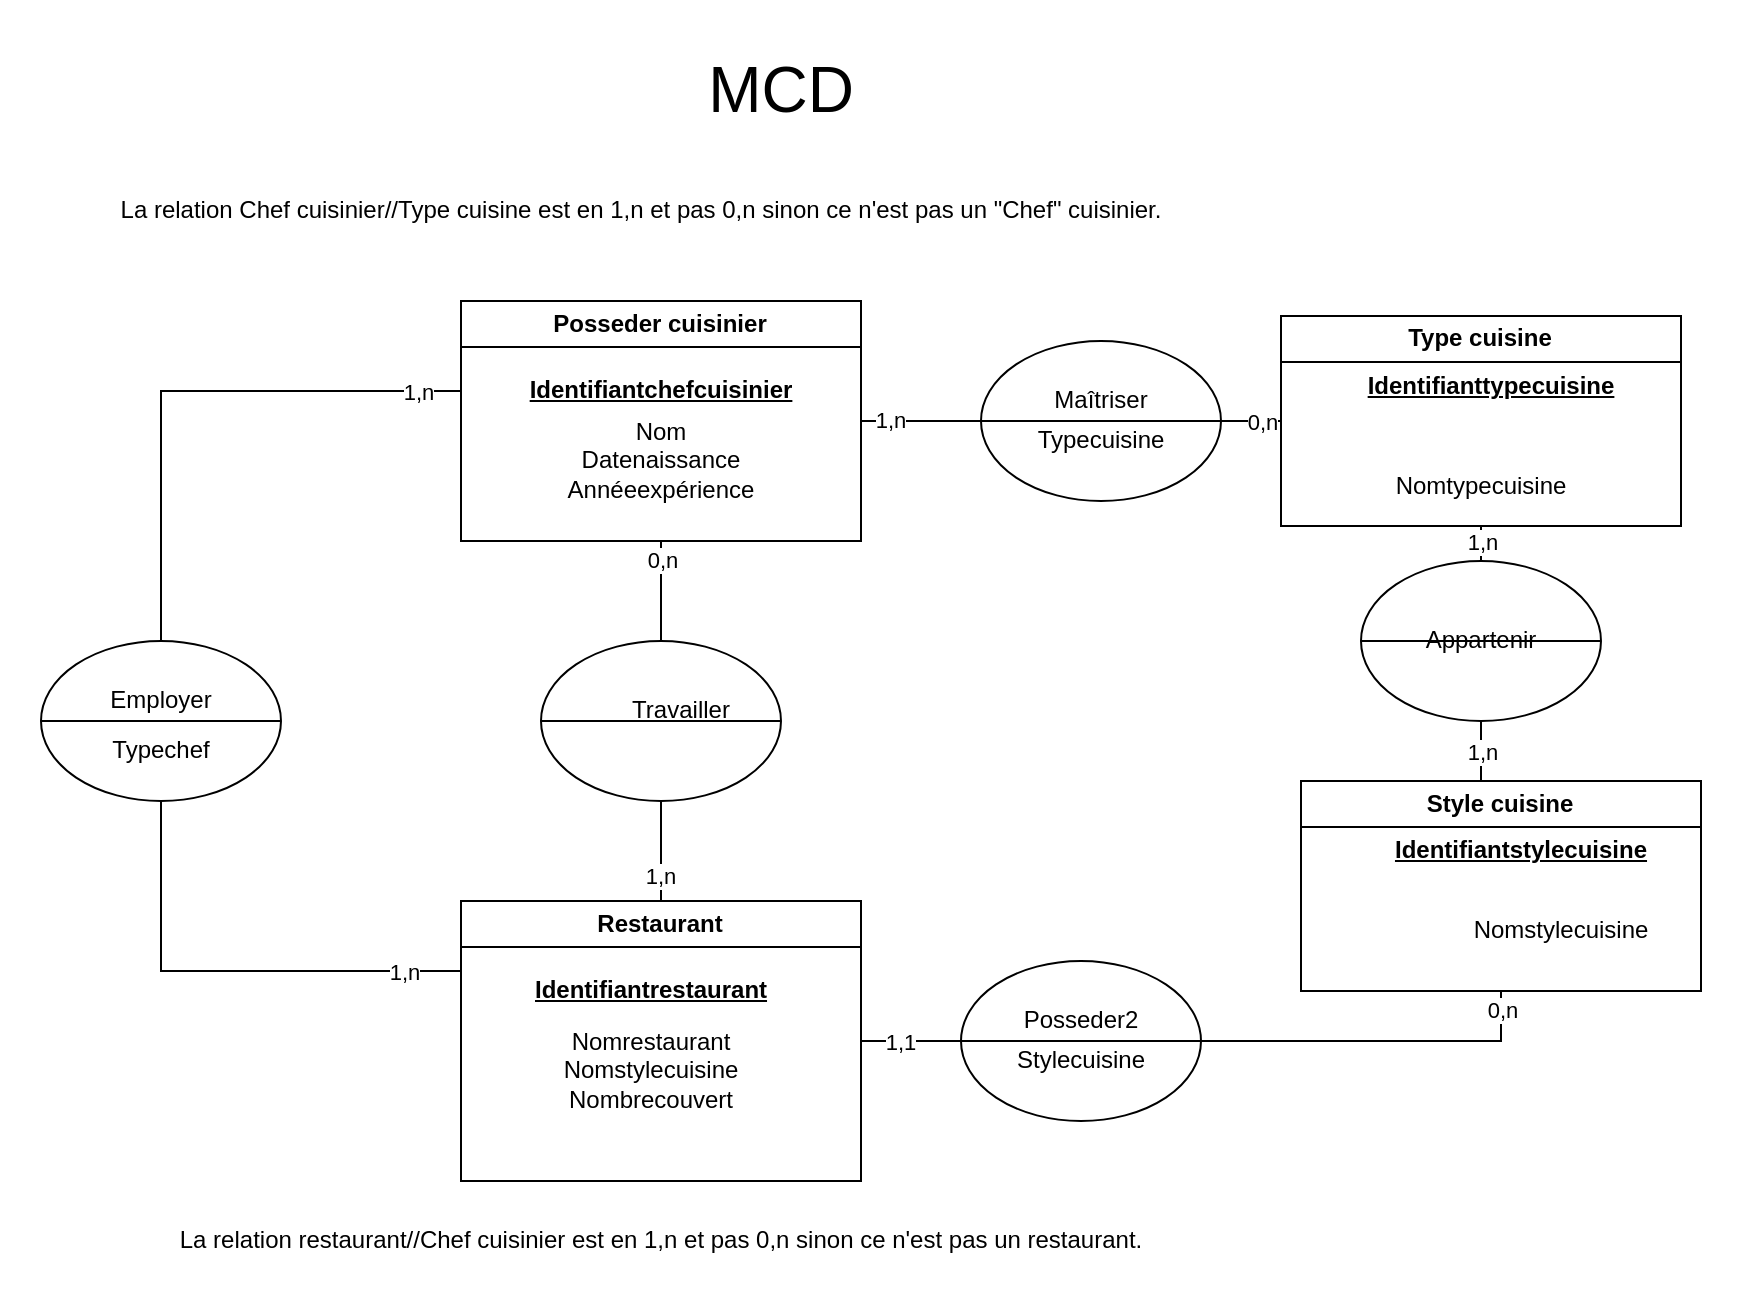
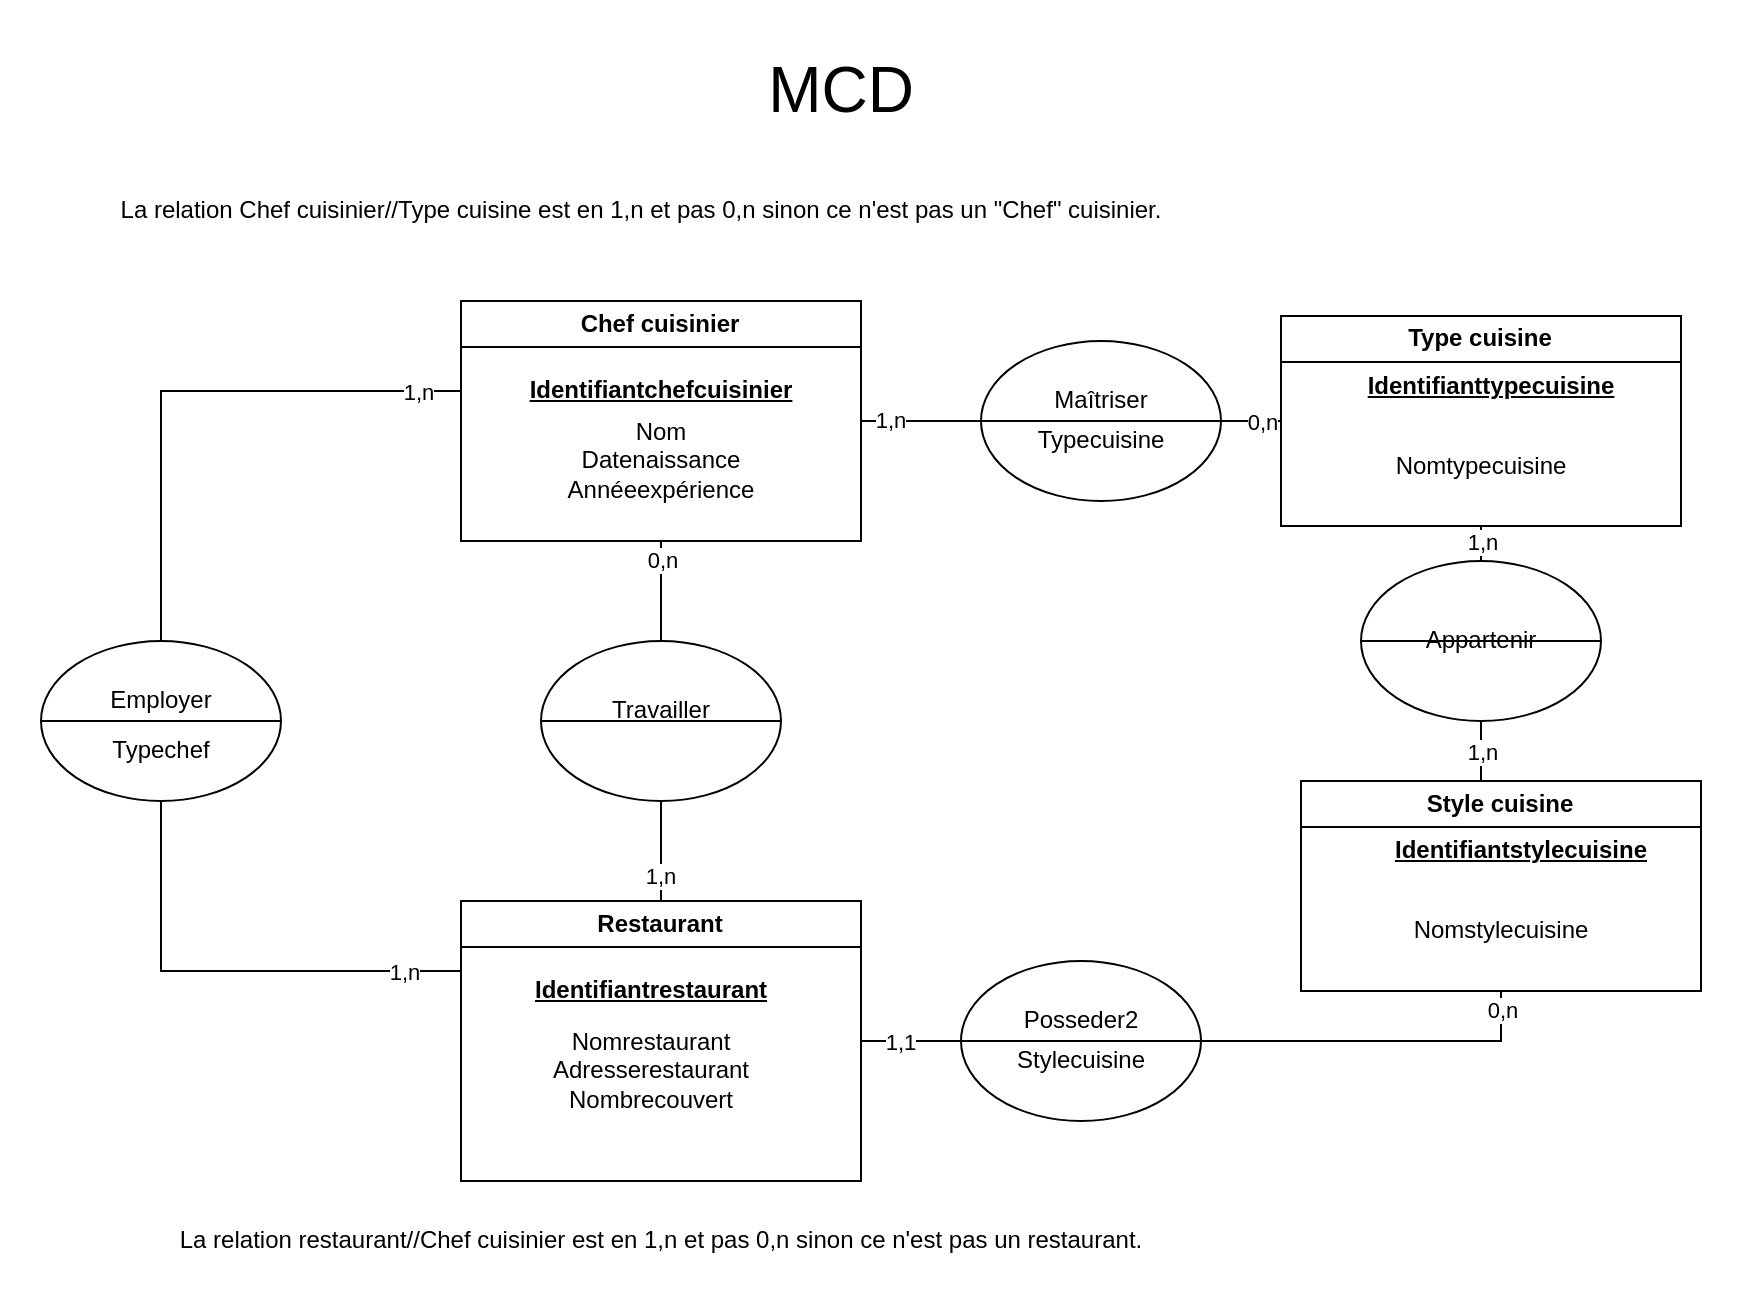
(781, 91) -> (841, 91)
(661, 325) -> (661, 325)
(1481, 486) -> (1481, 466)
(681, 711) -> (661, 711)
(1561, 931) -> (1501, 931)
(652, 1071) -> (652, 1071)
